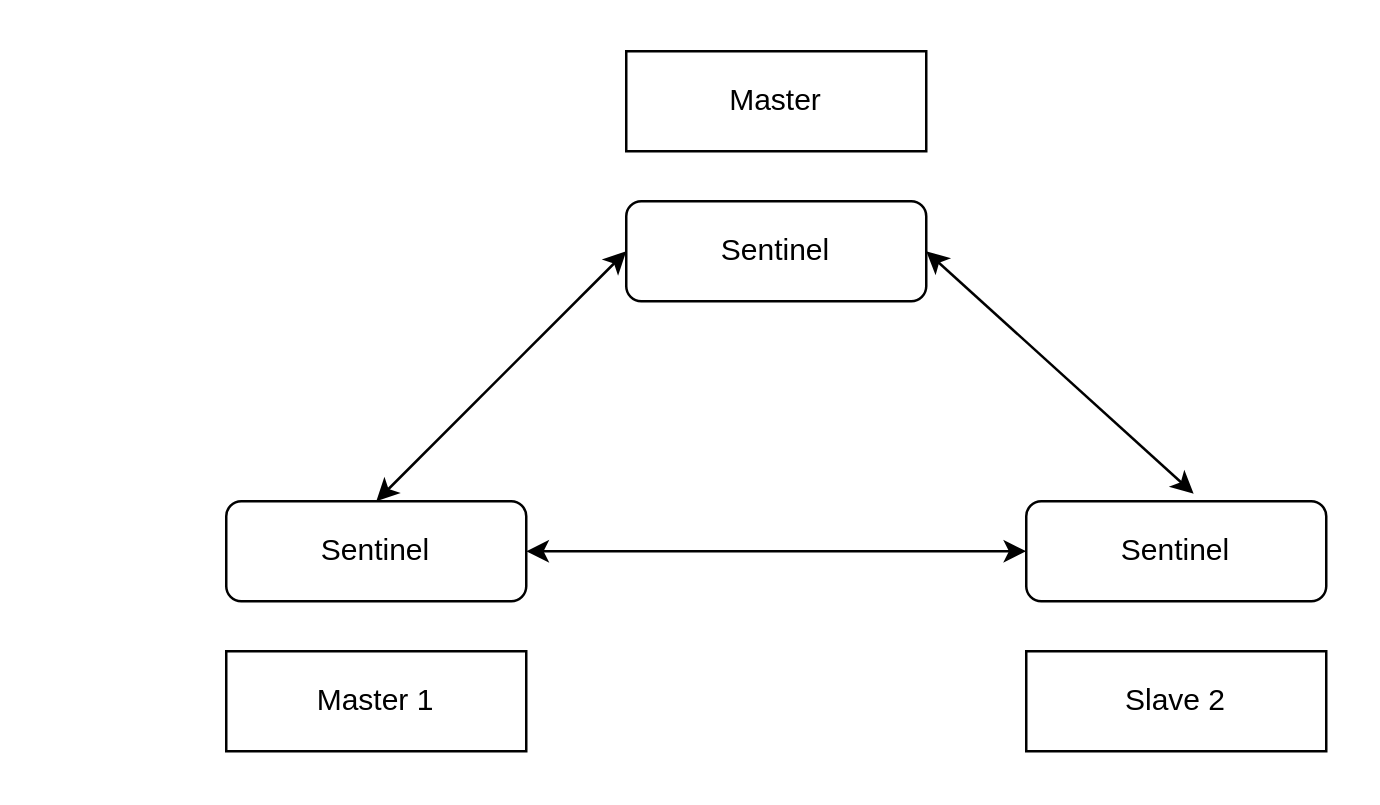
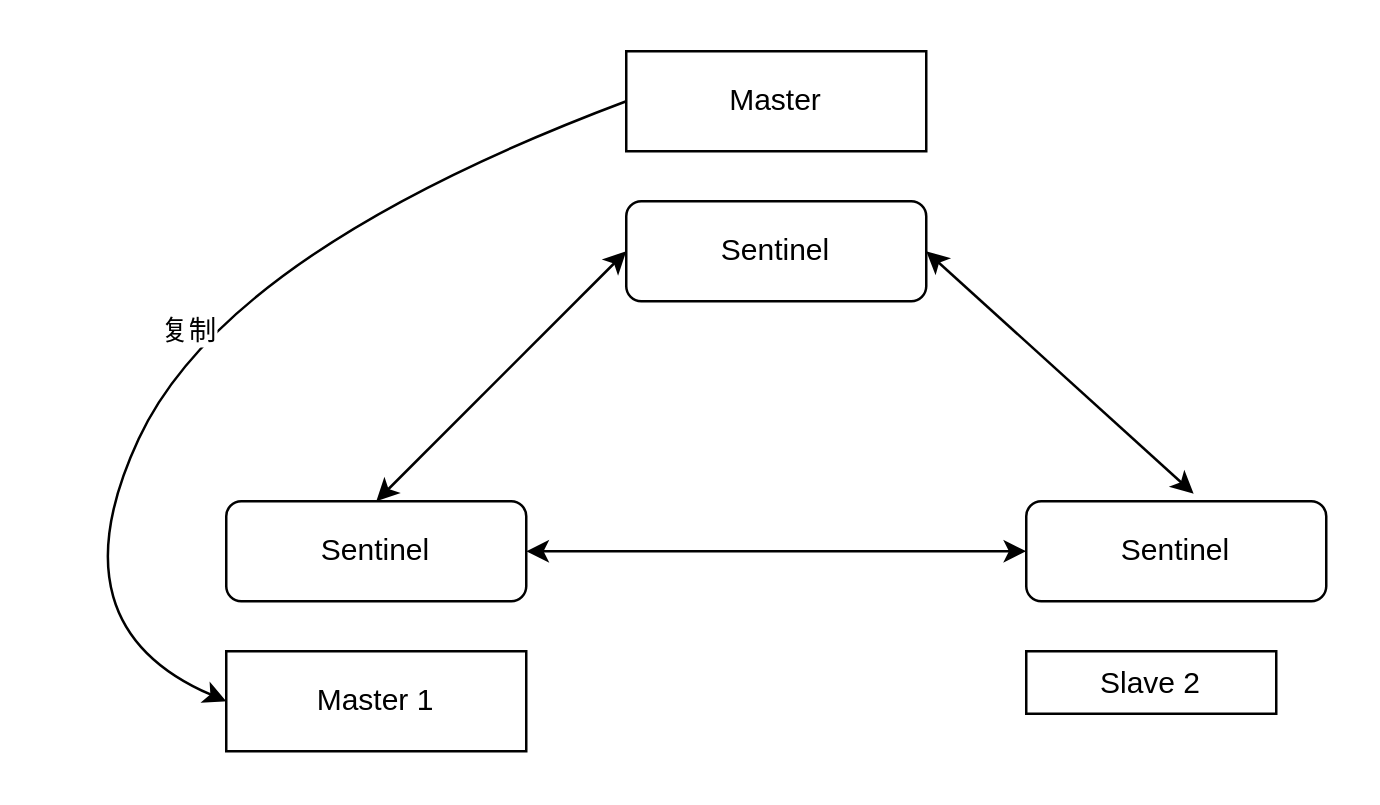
none -> (230, 320)
(1176, 701) -> (1151, 683)
